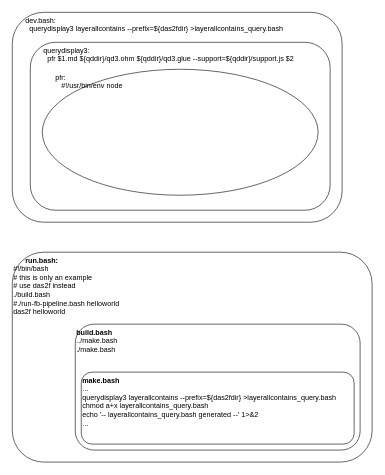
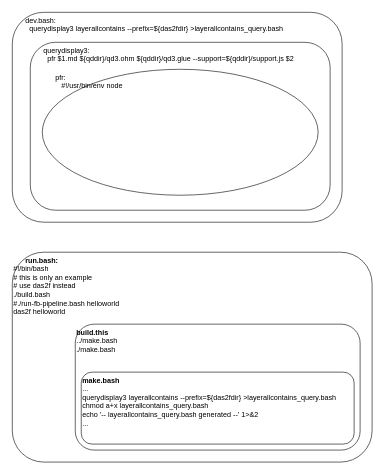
(98, 341) -> (98, 341)
